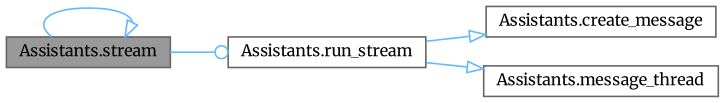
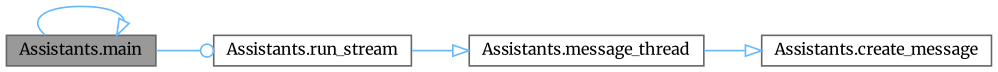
(448, 39) -> (725, 51)
(88, 52) -> (81, 51)
